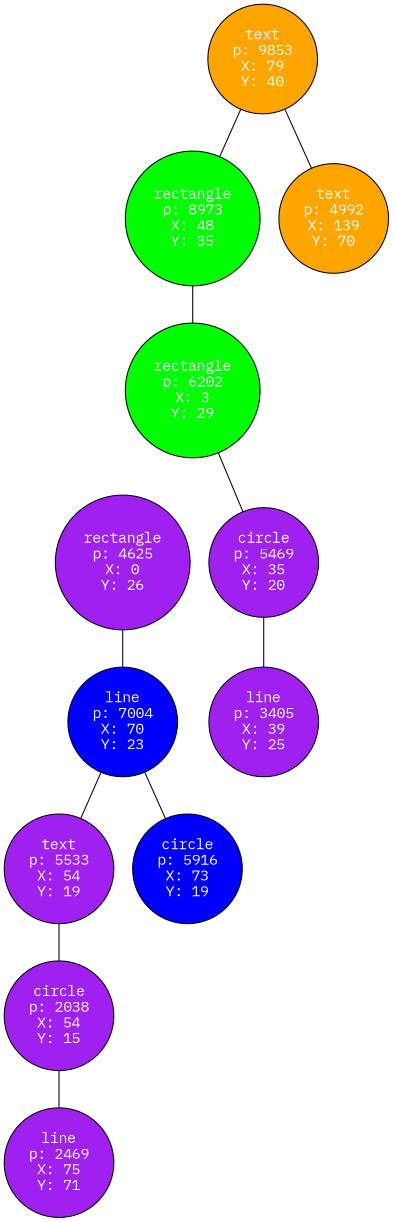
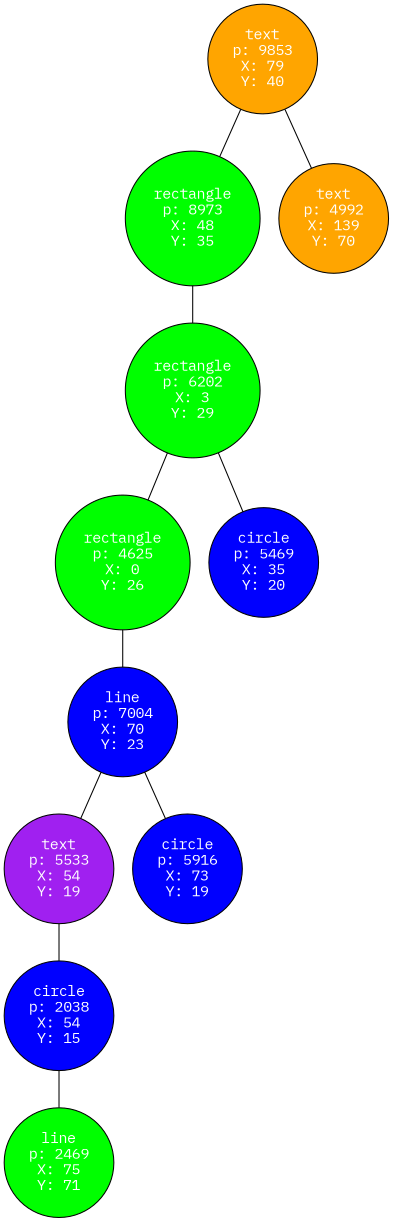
none -> (158, 477)
(123, 563) -> (123, 563)
(264, 563) -> (264, 563)
(264, 722) -> none
(59, 1016) -> (59, 1016)
(59, 1163) -> (59, 1163)
